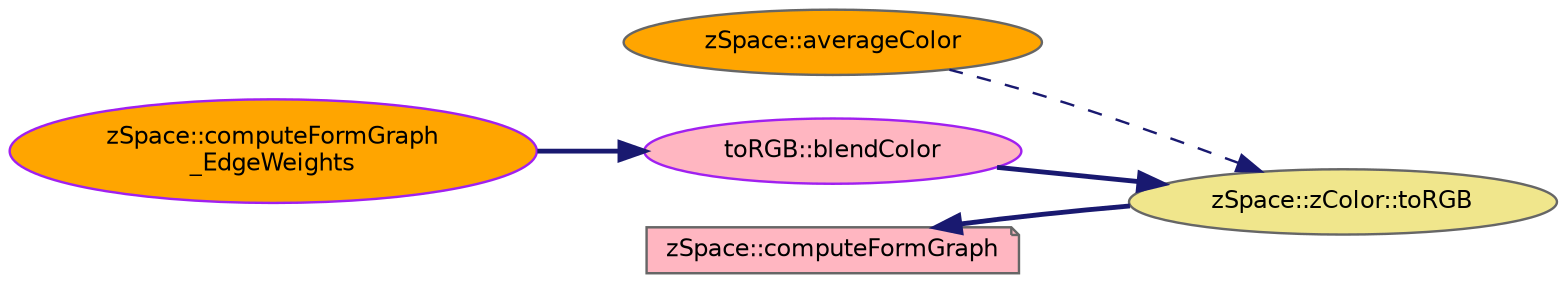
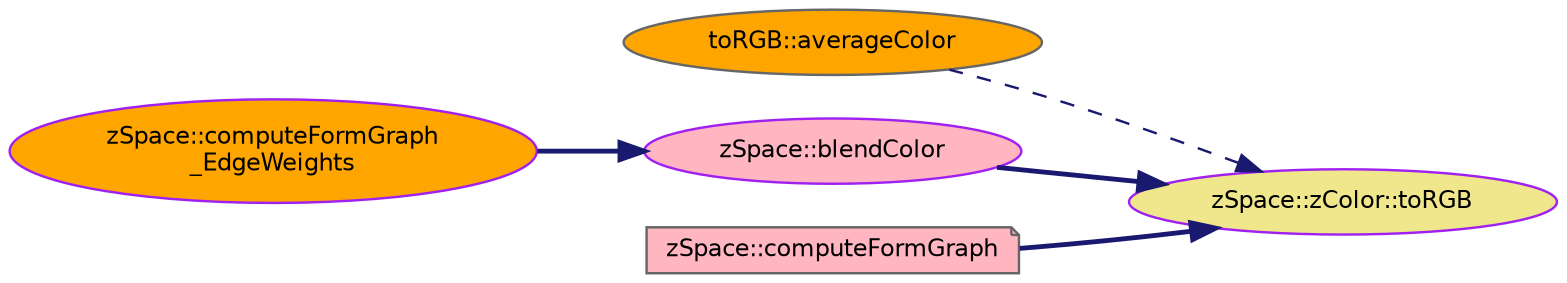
(833, 42) -> (833, 42)
(833, 151) -> (833, 151)
(1343, 202) -> (1343, 202)
(1045, 214) -> (1106, 241)
